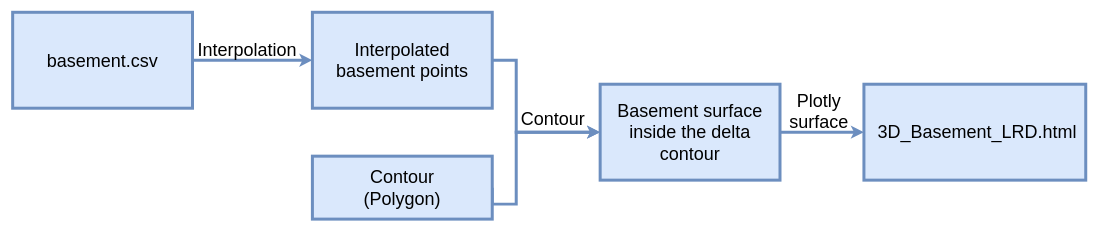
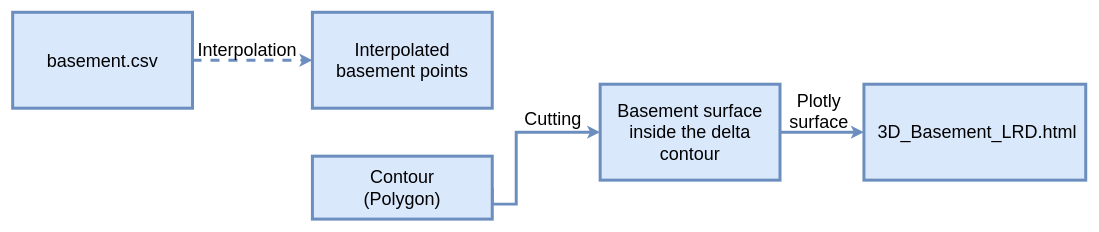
(253, 60) -> (253, 60)
(516, 83) -> none
(553, 119) -> (553, 119)
